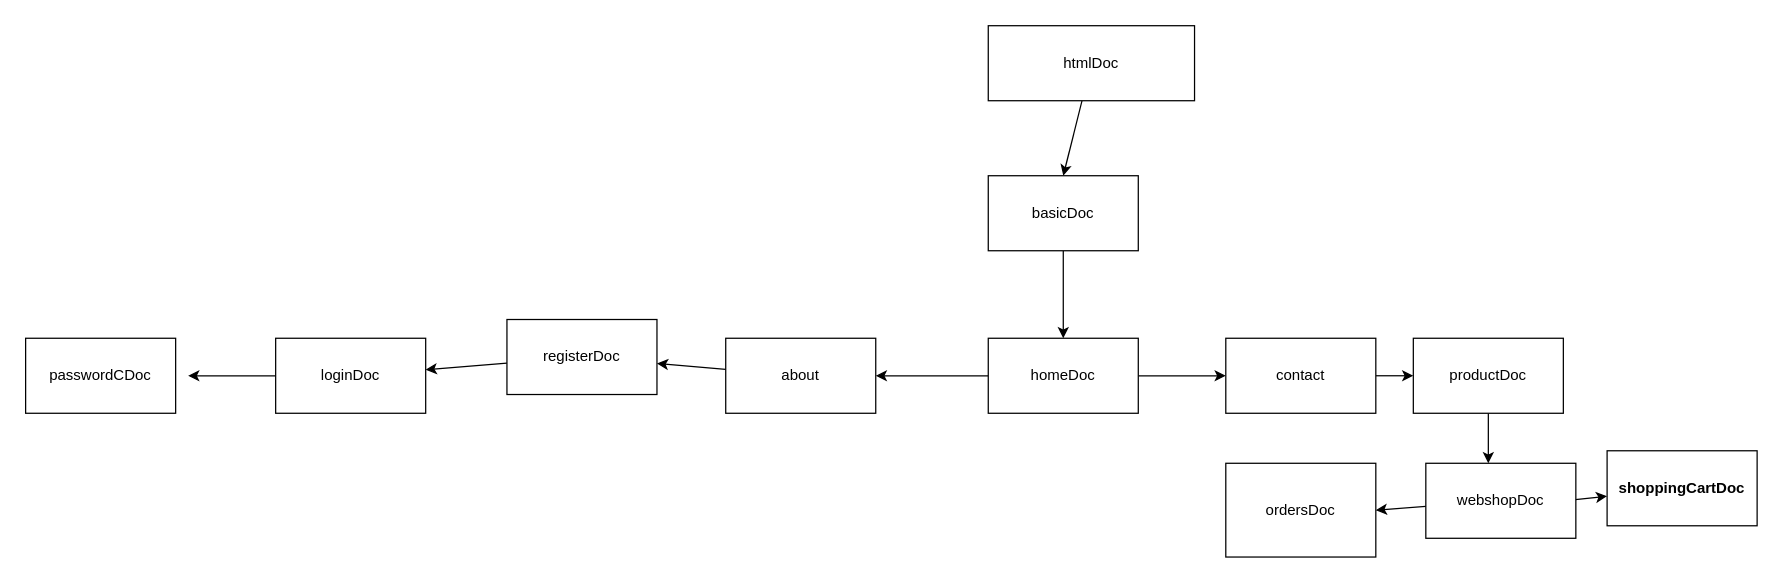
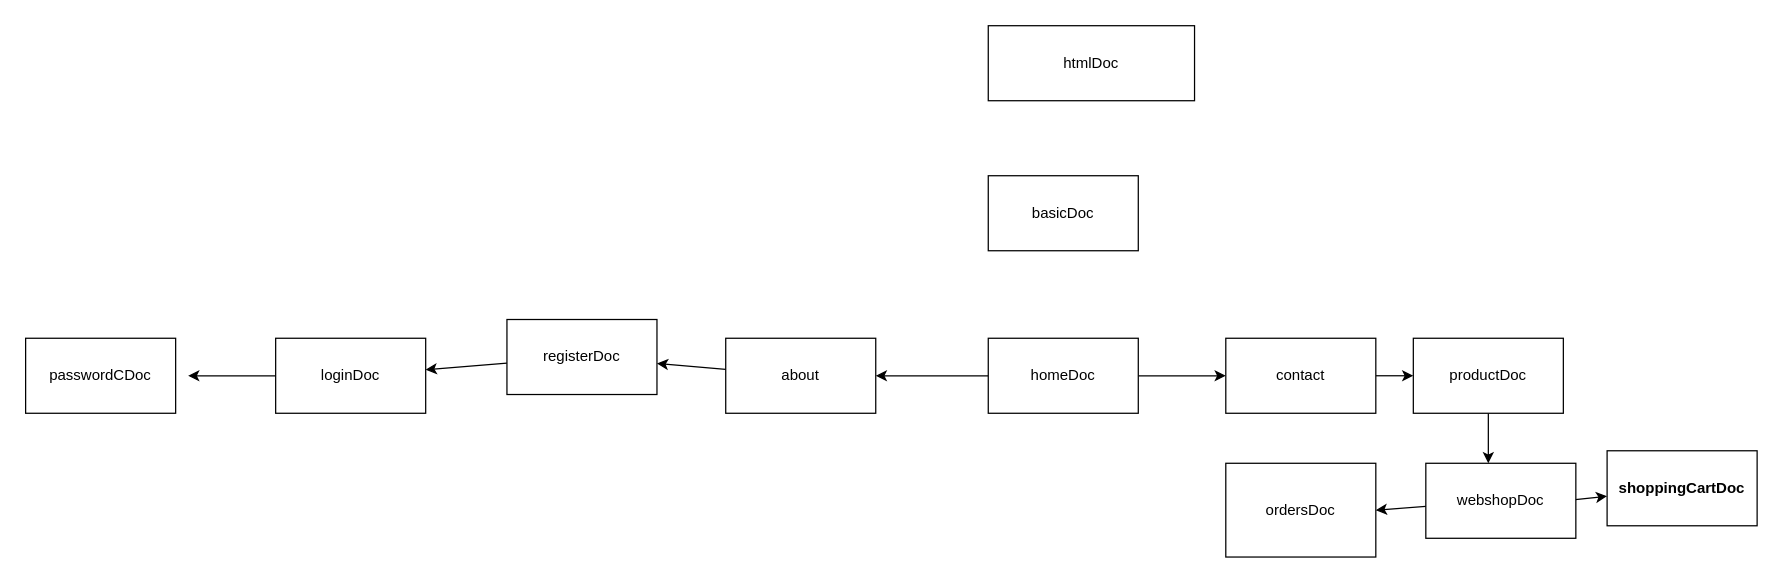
(1074, 134) -> none
(1063, 290) -> none
